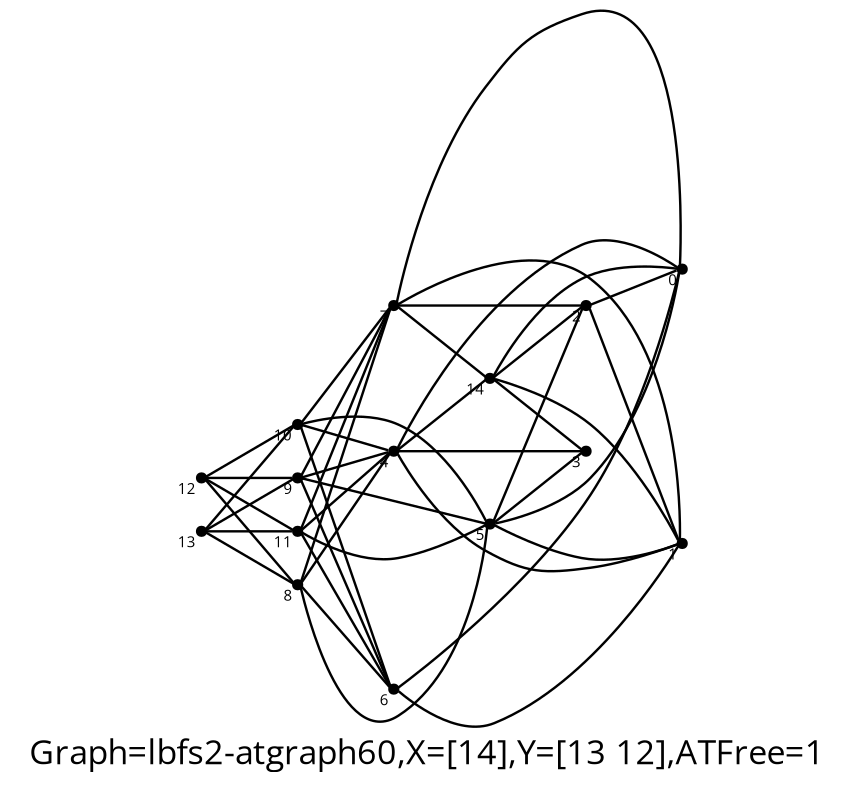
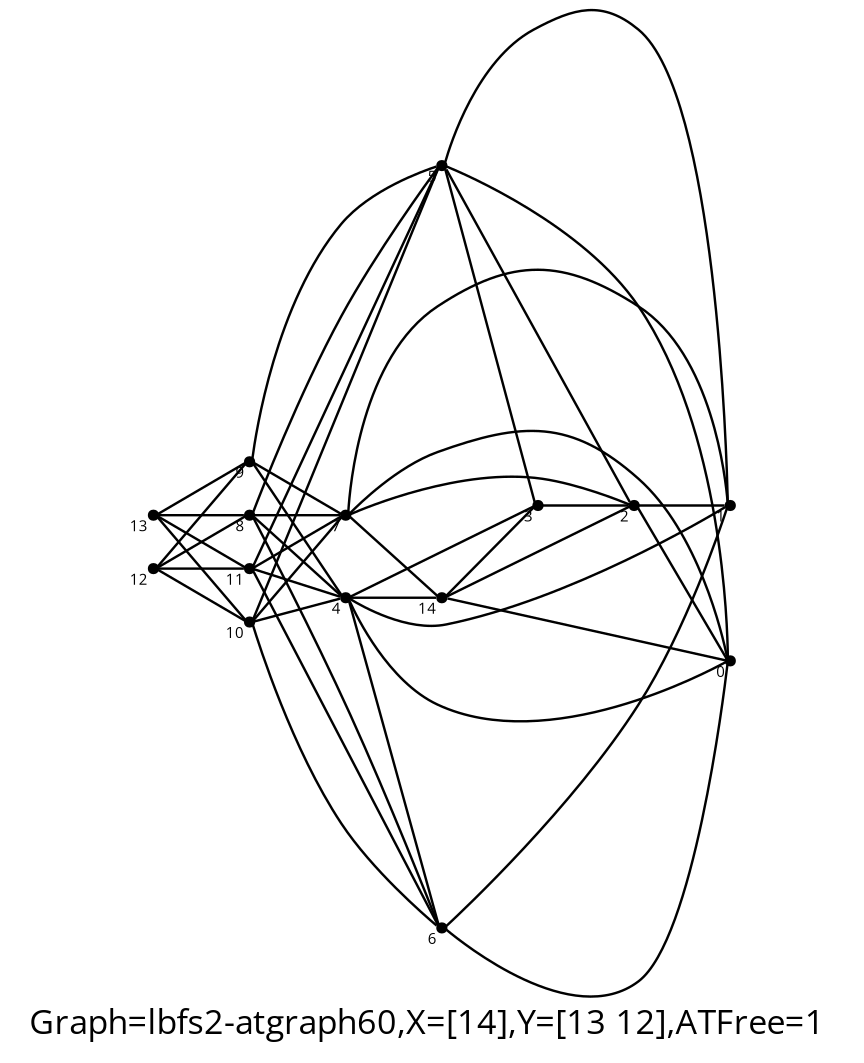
(600, 434) -> none
none -> (586, 506)
(346, 584) -> (394, 763)
